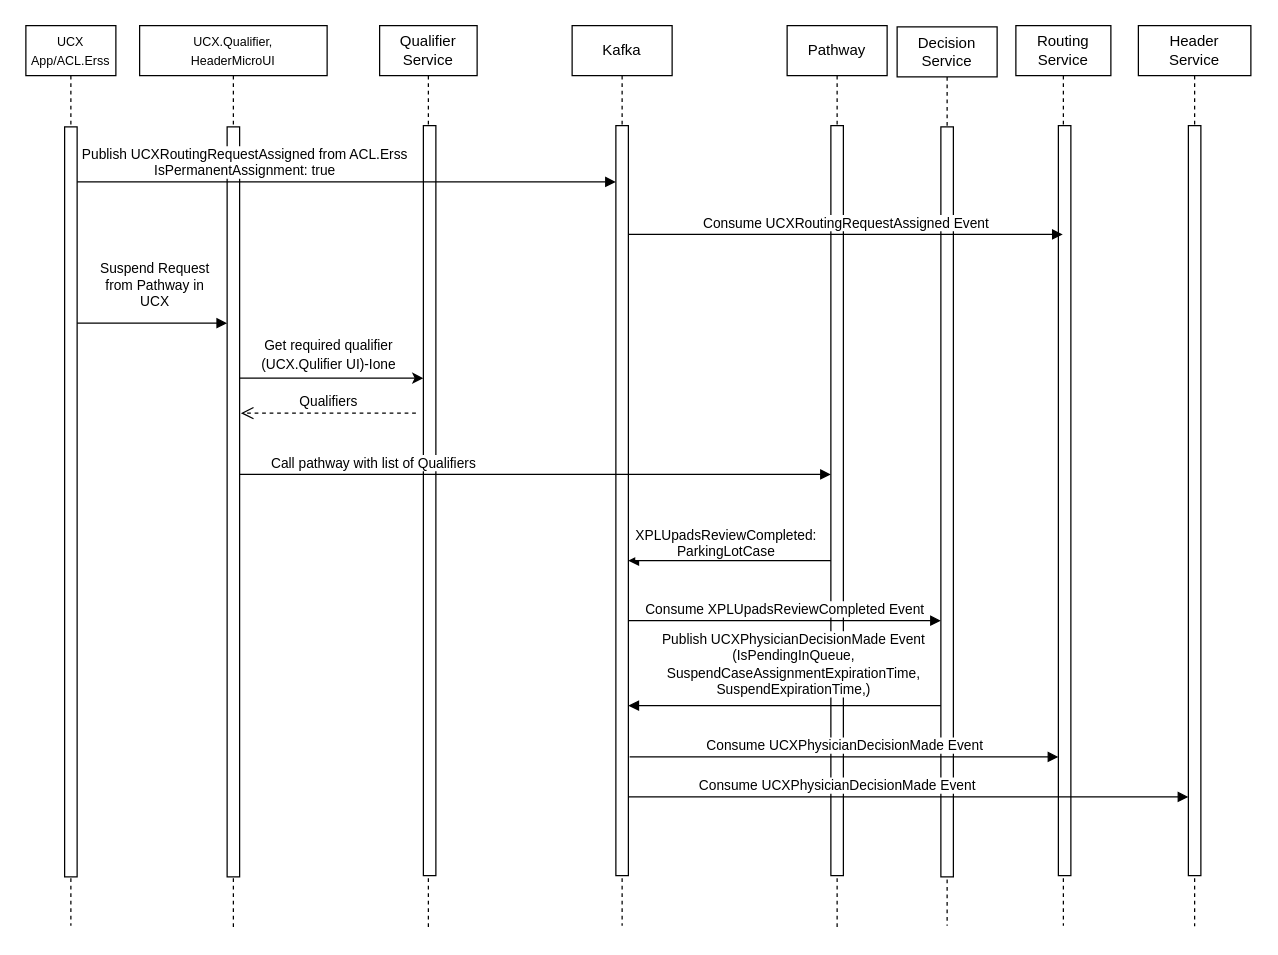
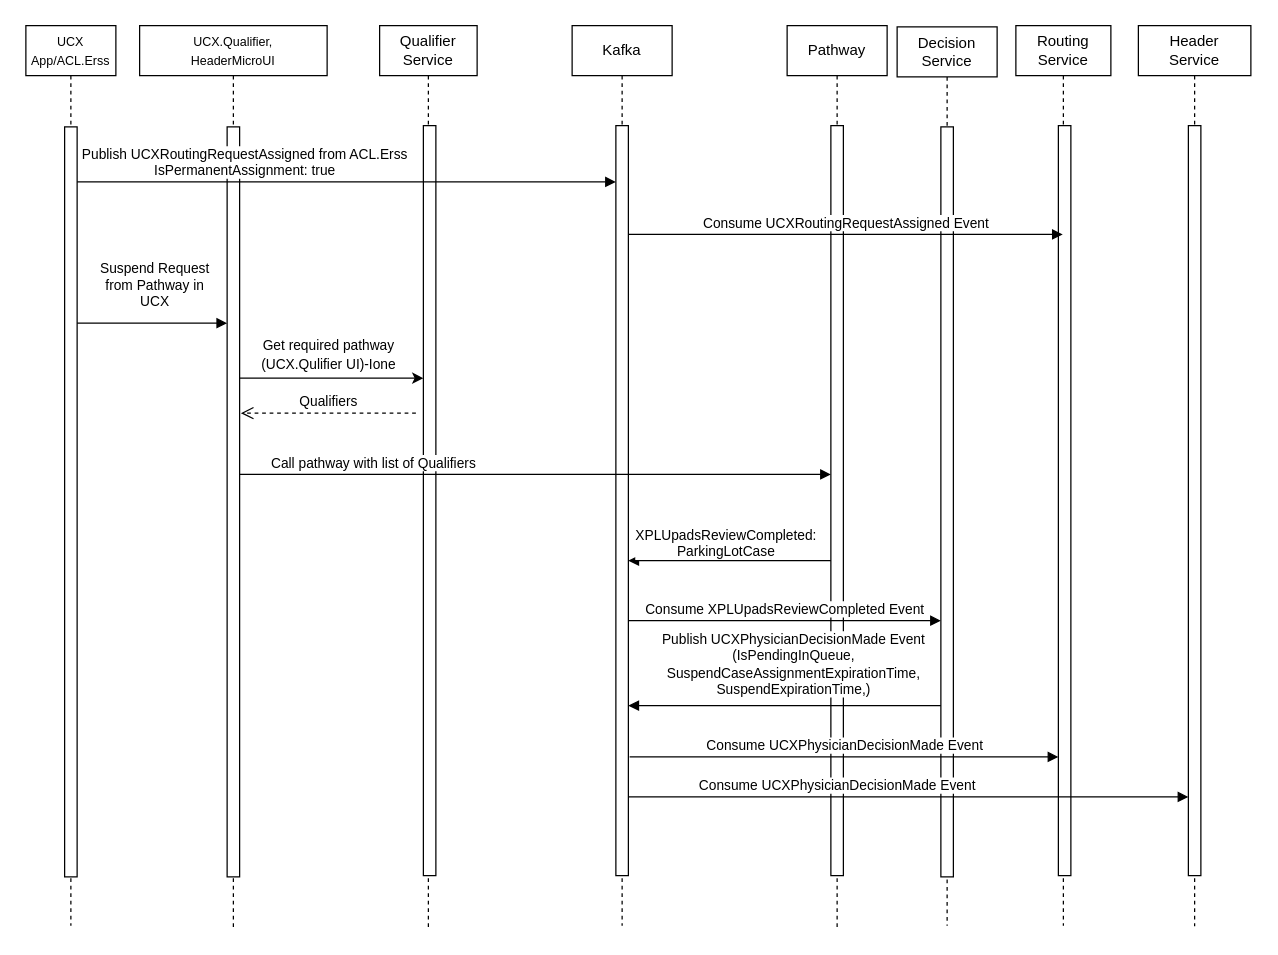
(329, 354) -> (329, 354)
